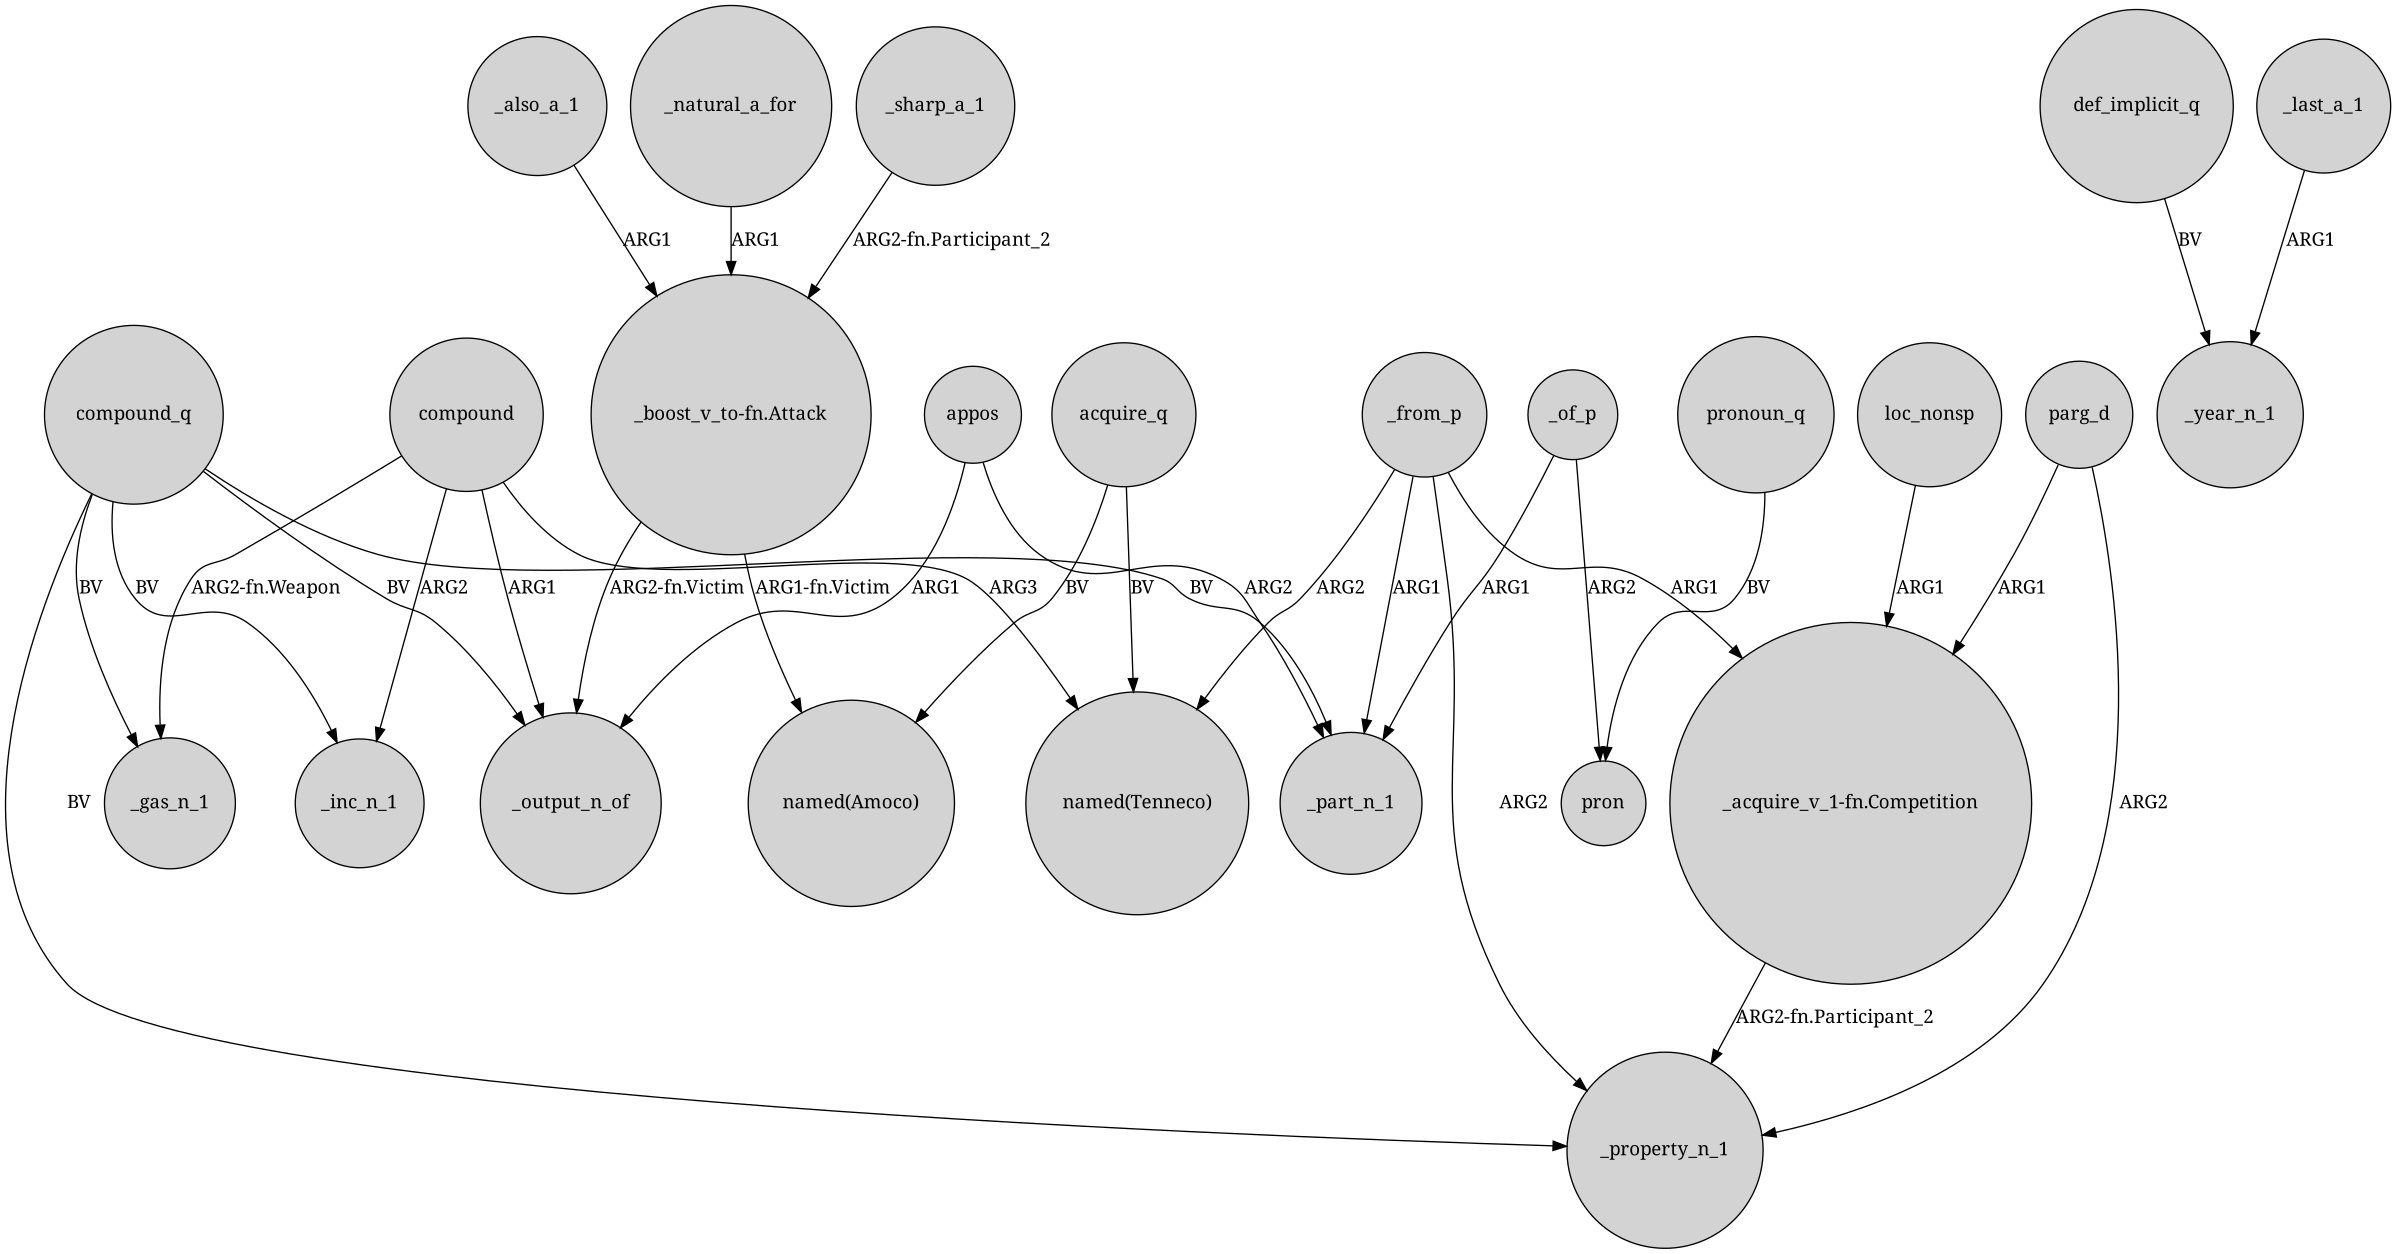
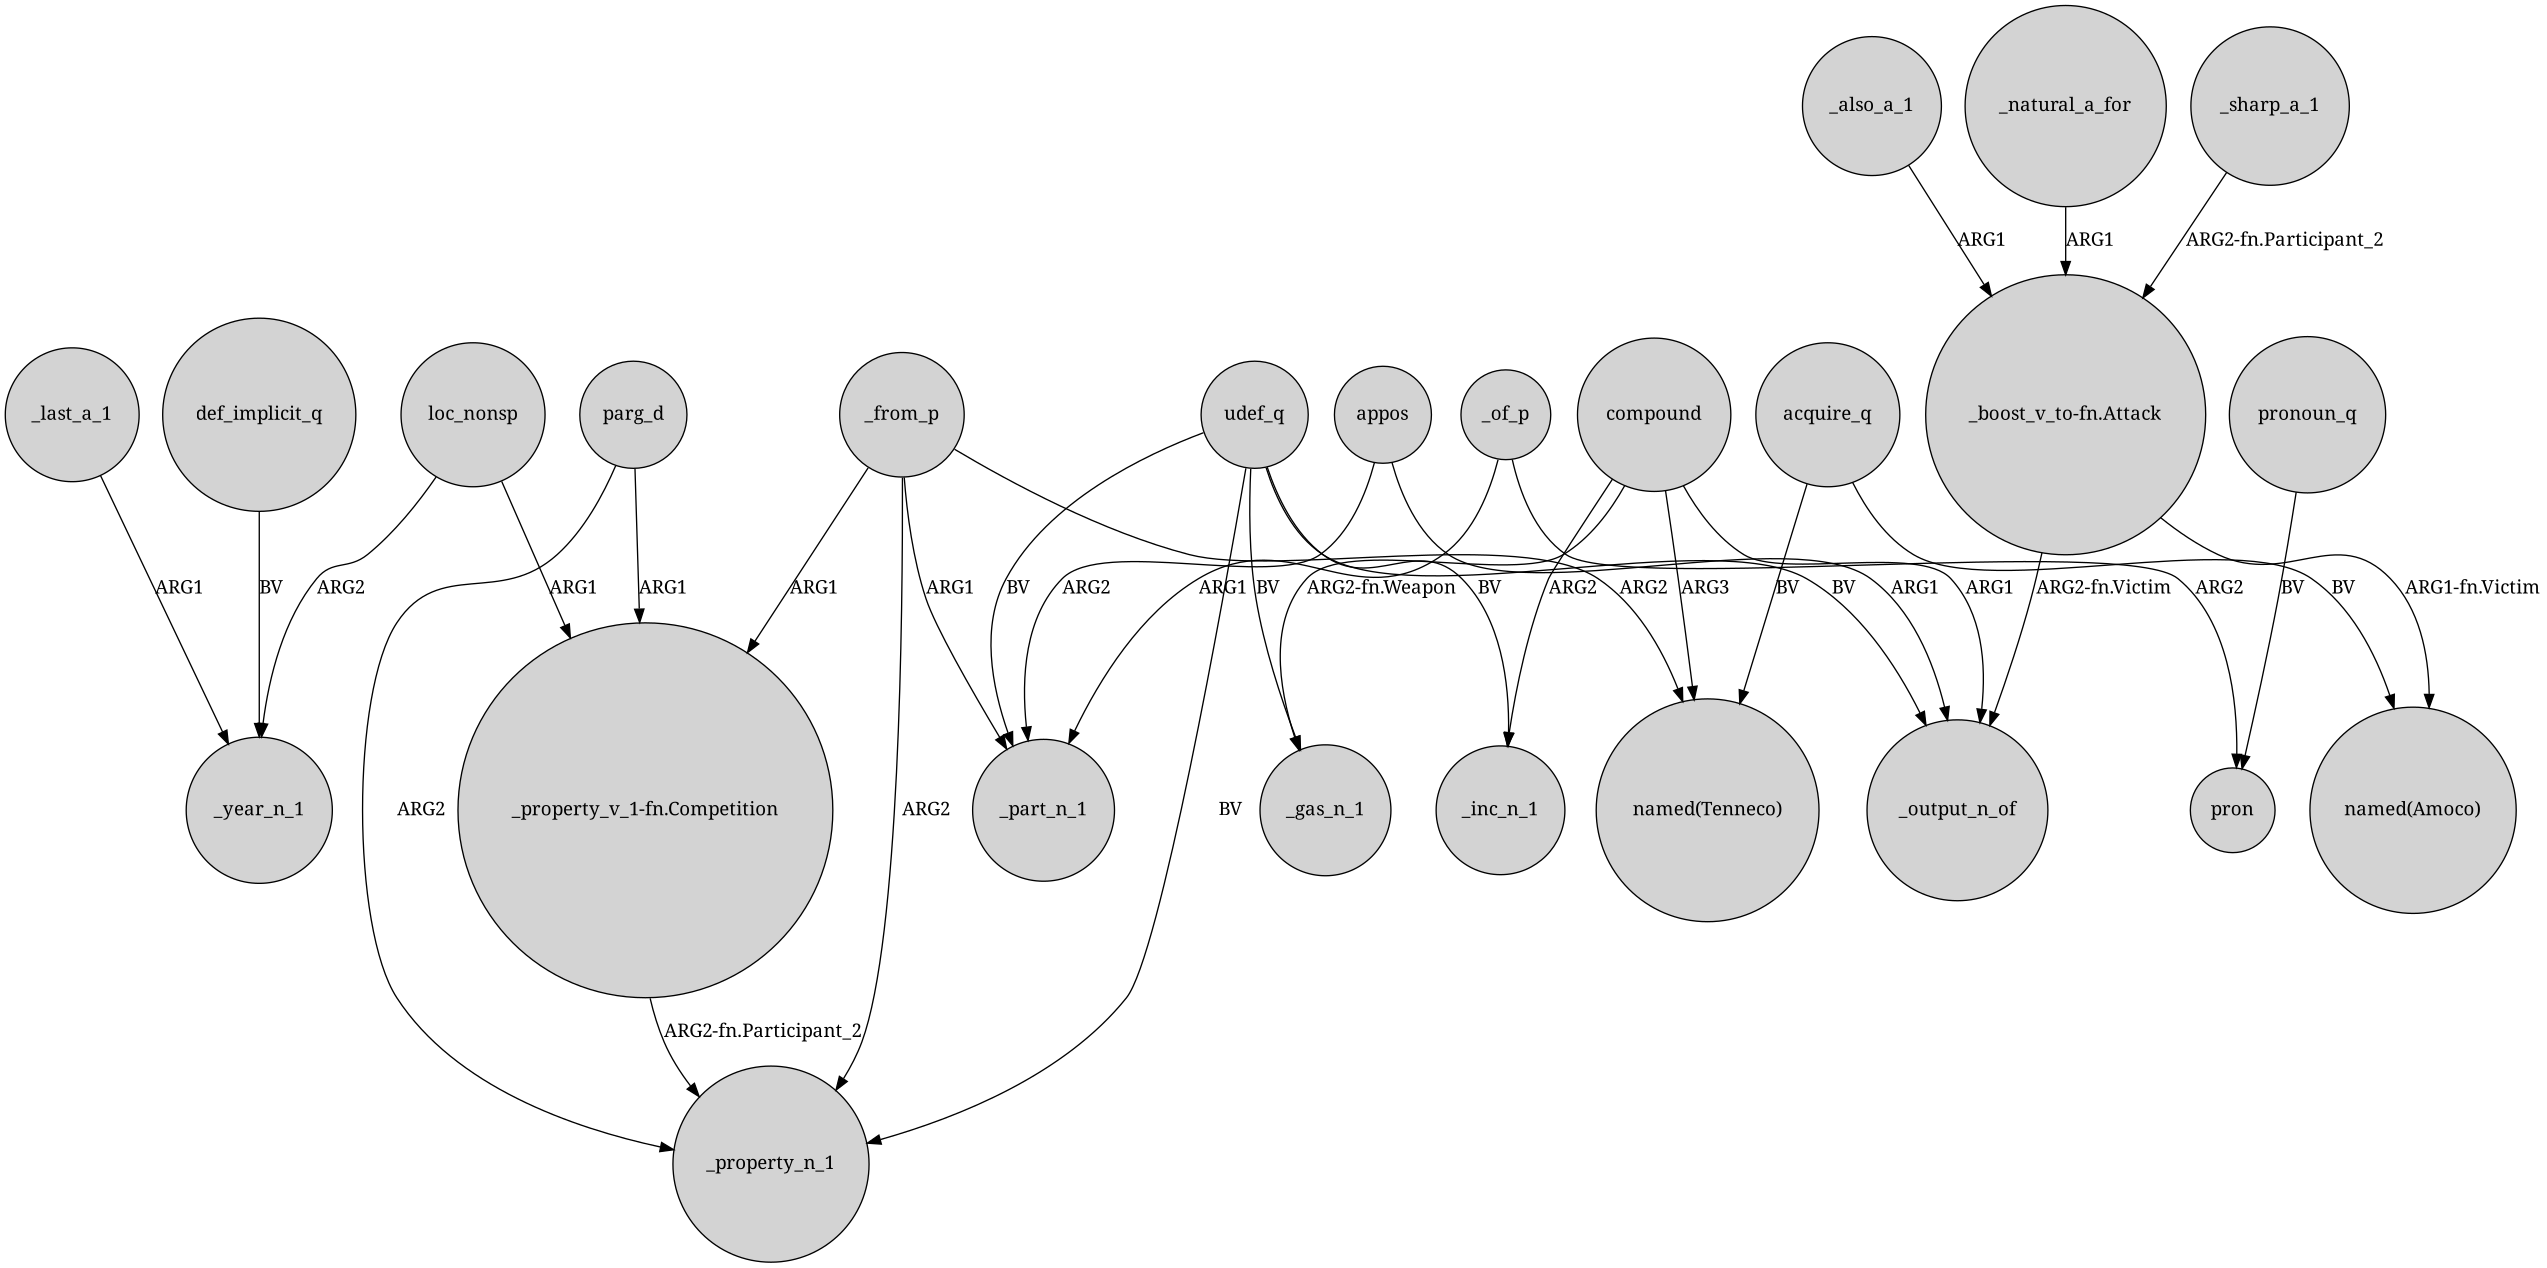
(134, 415) -> (1255, 415)
none -> (319, 577)
(1851, 803) -> (645, 810)
